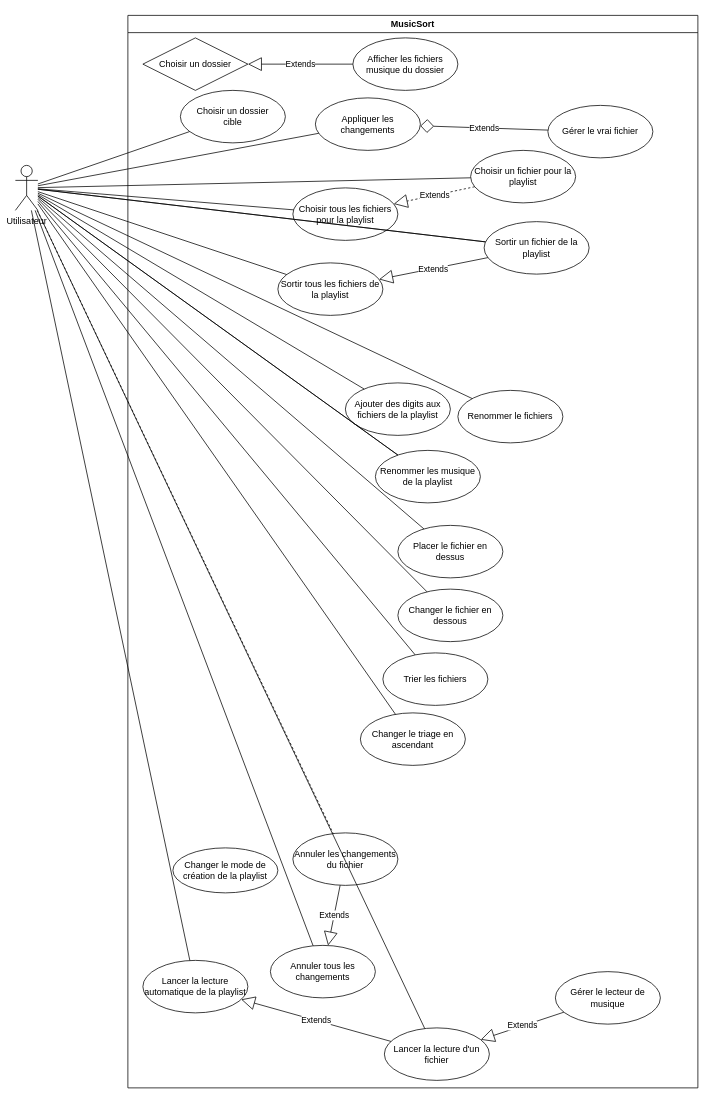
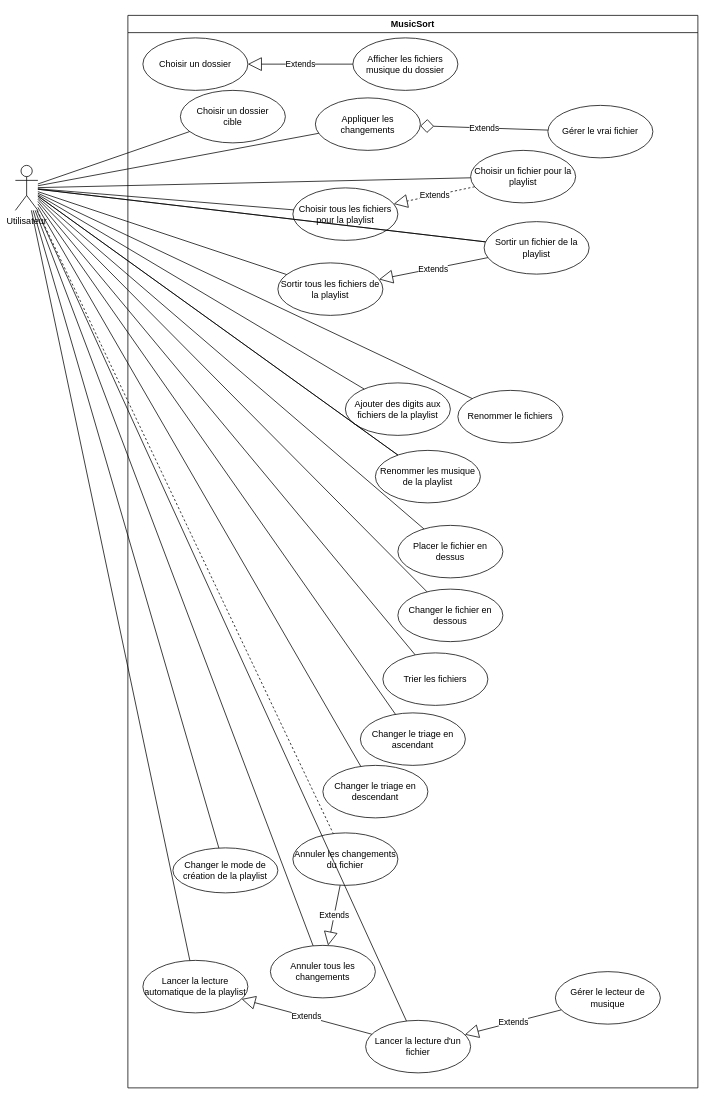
(195, 64) -> (195, 64)
none -> (79, 369)
none -> (200, 487)
none -> (375, 792)
(437, 1054) -> (418, 1047)
